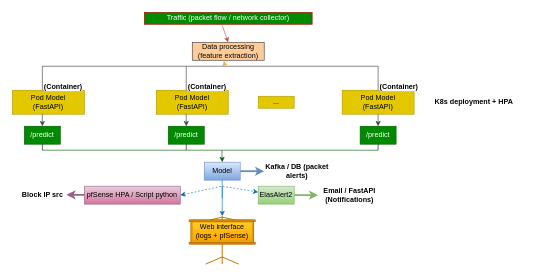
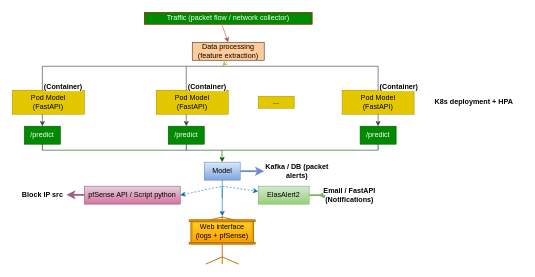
(132, 195) -> (132, 195)
(276, 195) -> (284, 195)
